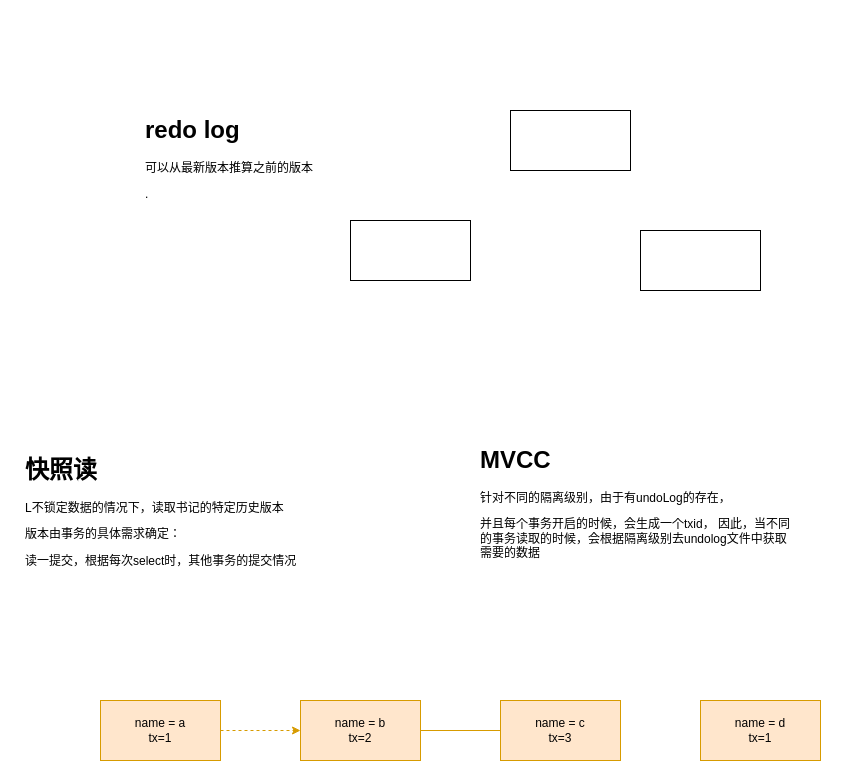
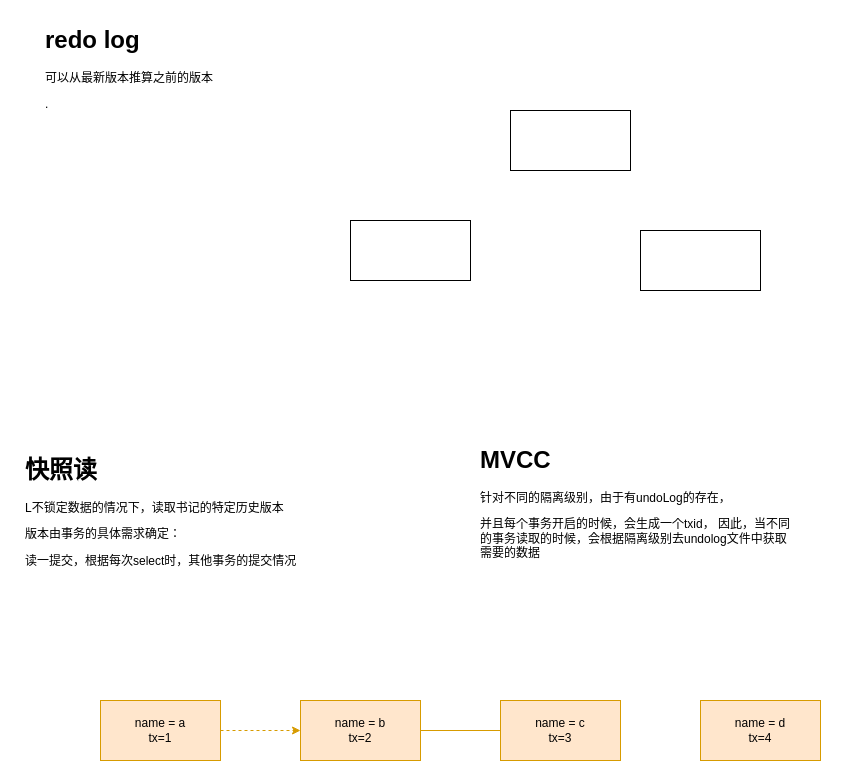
(236, 171) -> (136, 81)
(761, 731) -> (761, 731)
